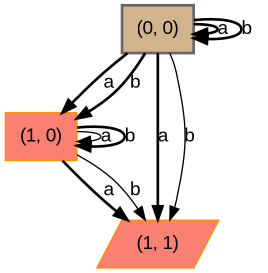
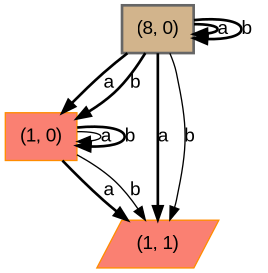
(158, 29) -> (158, 29)
